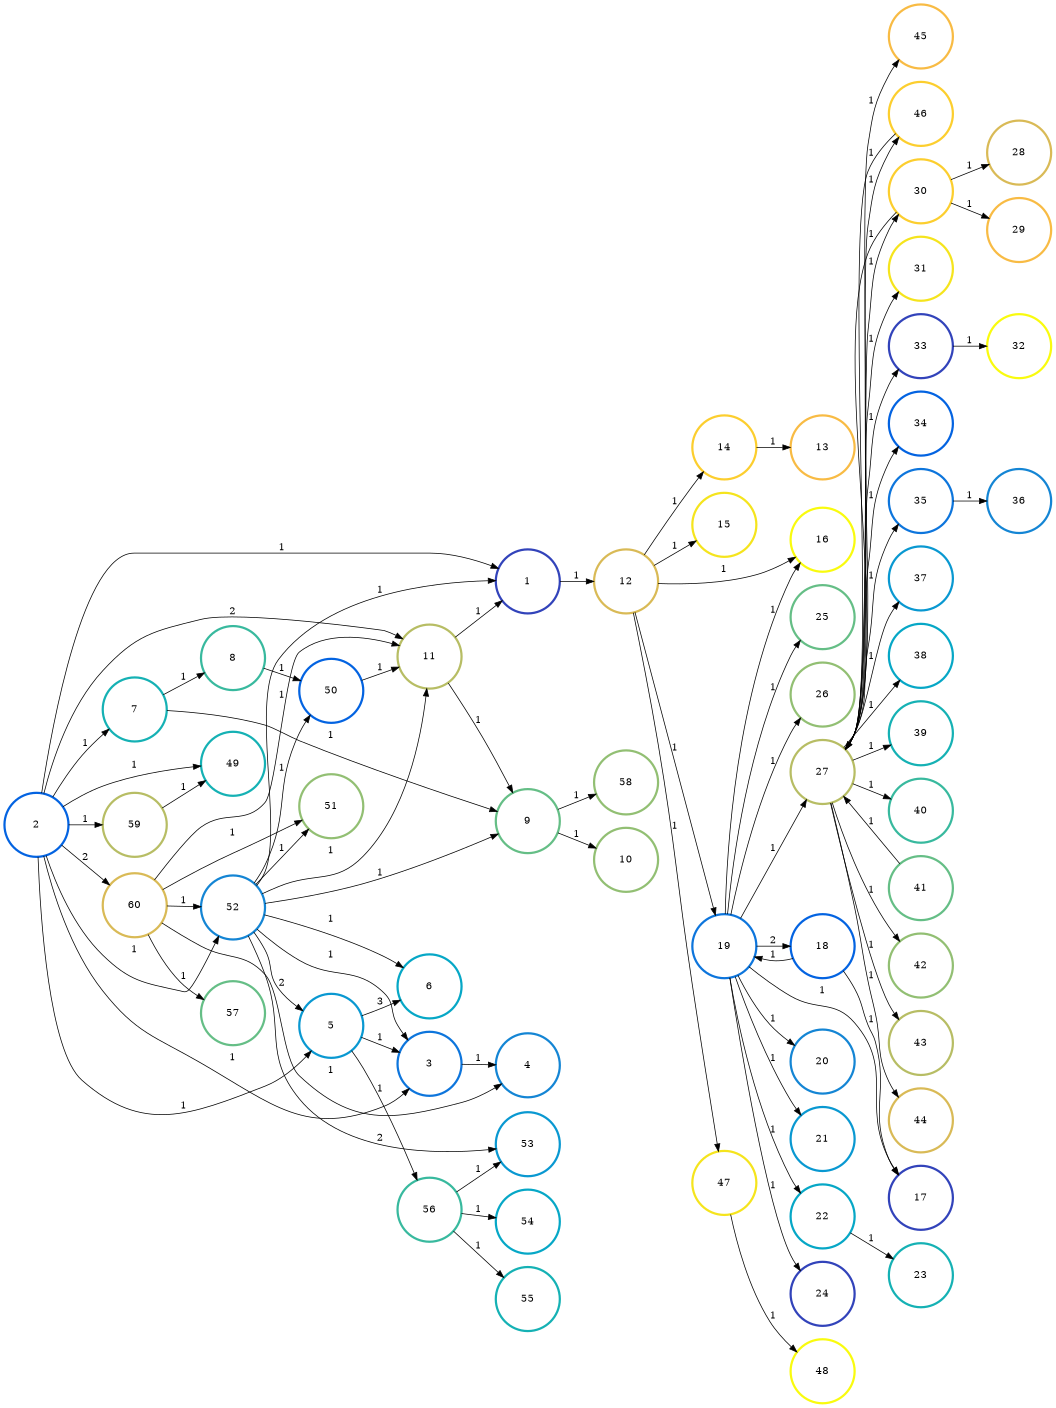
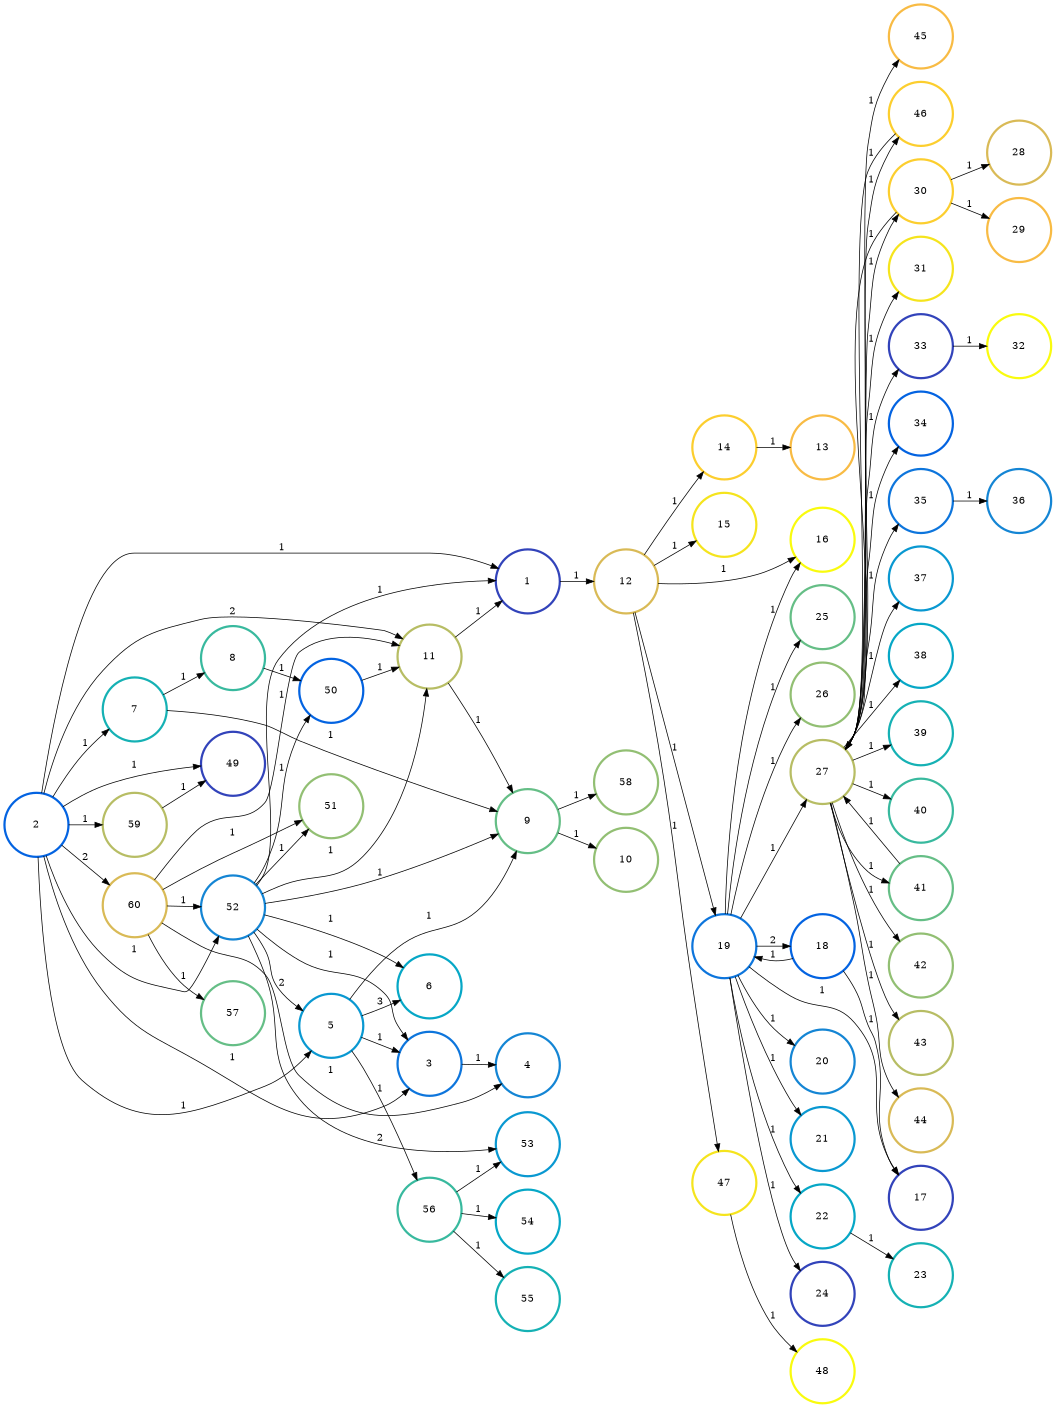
(233, 764) -> (233, 764)
none -> (860, 863)
none -> (434, 930)
